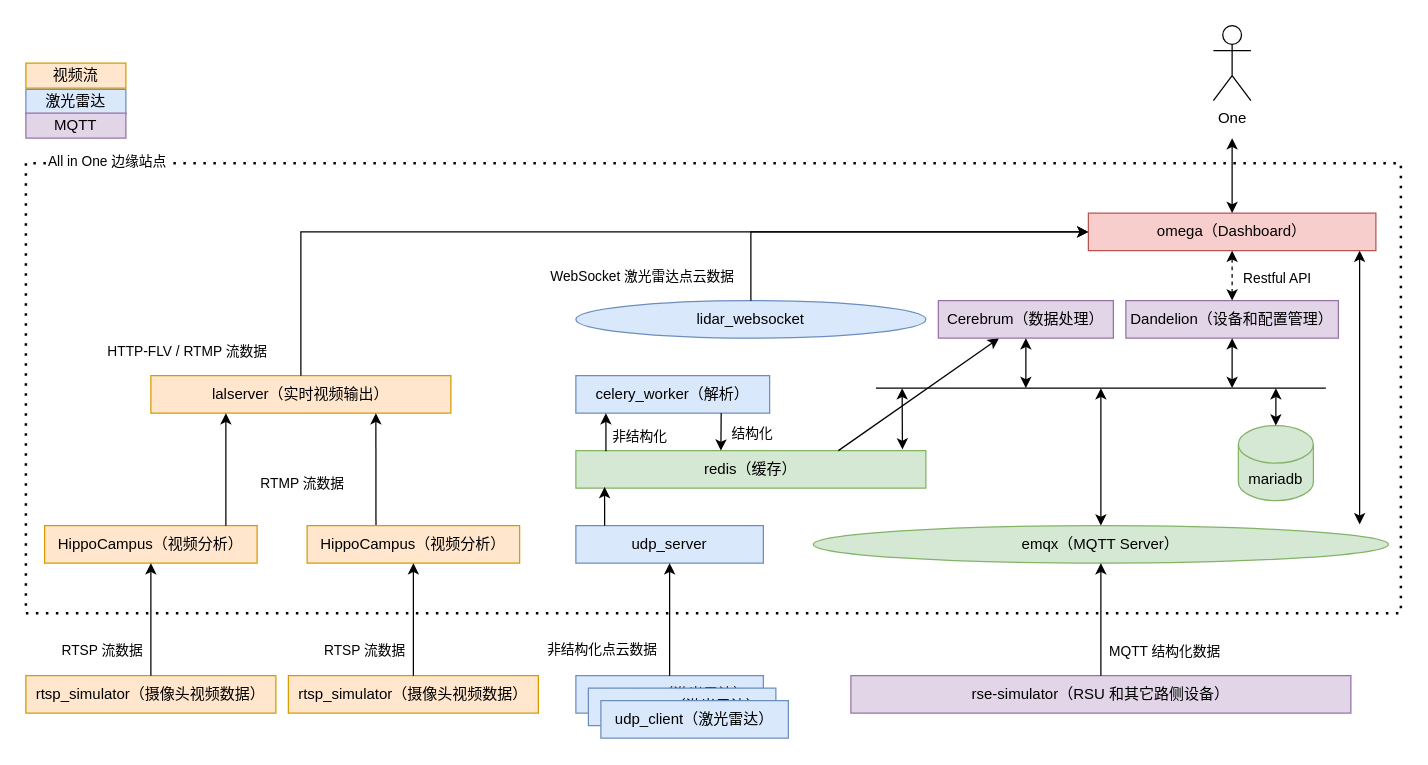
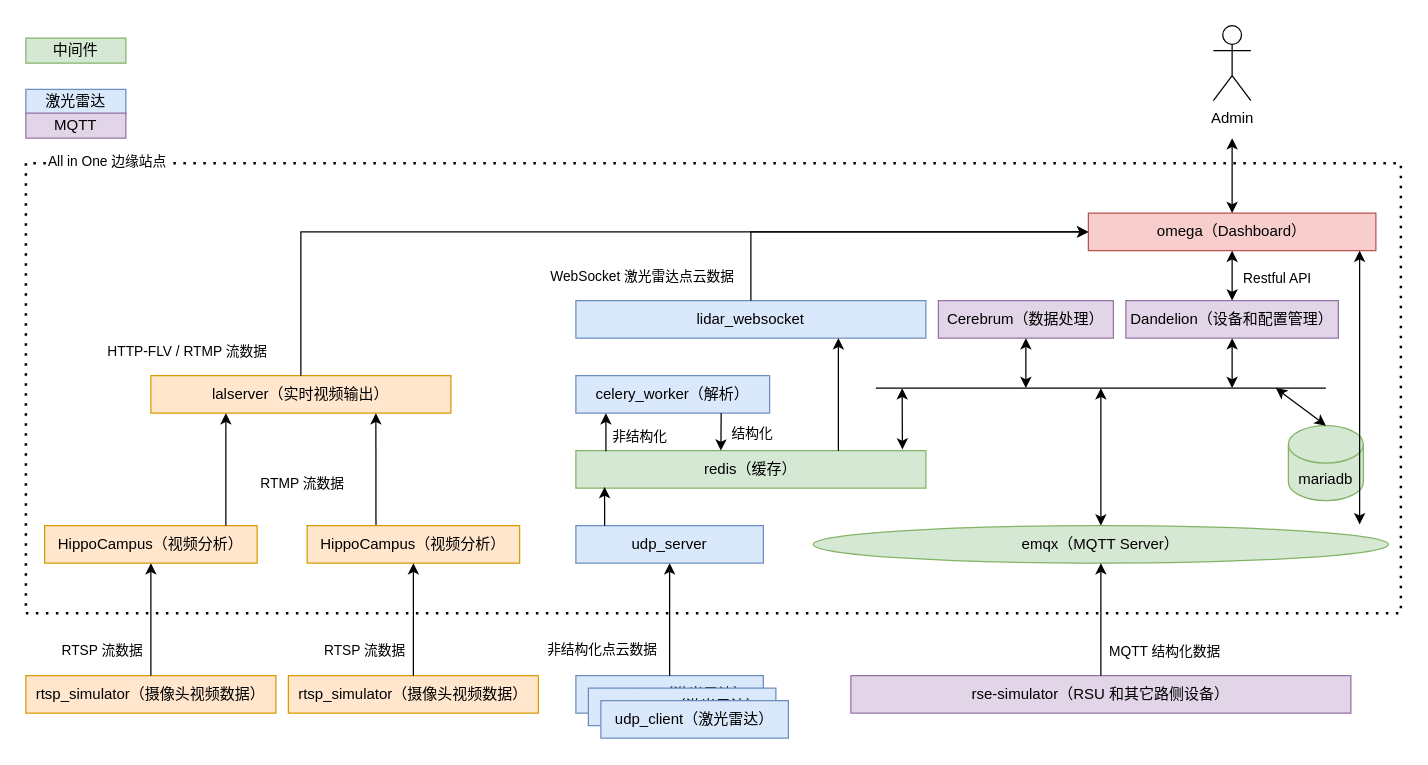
none -> (76, 51)
(76, 76) -> none
(1233, 118) -> (1233, 118)
(1232, 276) -> (1232, 276)
(751, 319) -> (751, 319)
(881, 421) -> (838, 398)
(1276, 463) -> (1326, 463)
